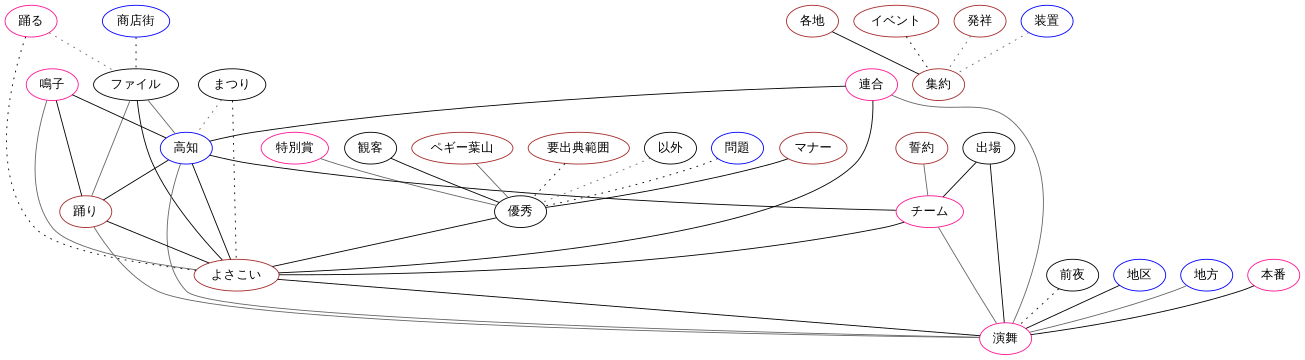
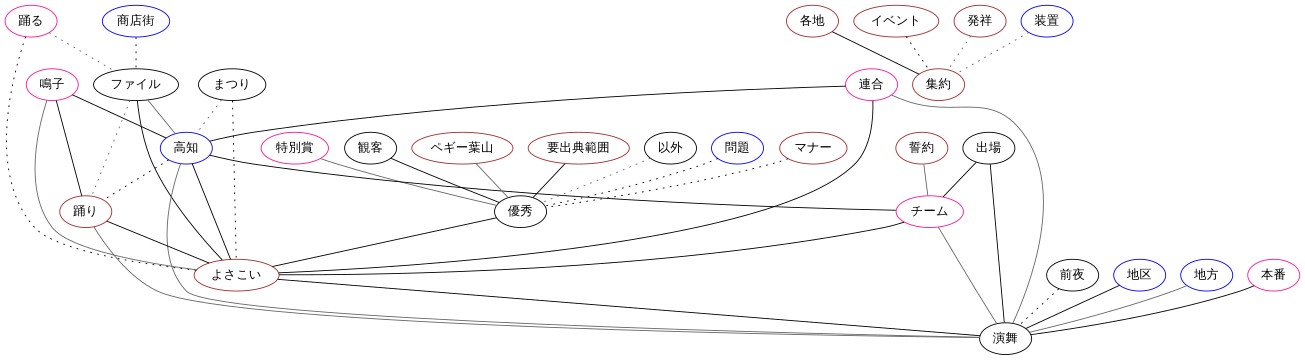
(111, 148) -> (111, 148)
(136, 180) -> (136, 180)
(549, 181) -> (549, 181)
(668, 187) -> (668, 187)
(1006, 339) -> (1006, 339)
